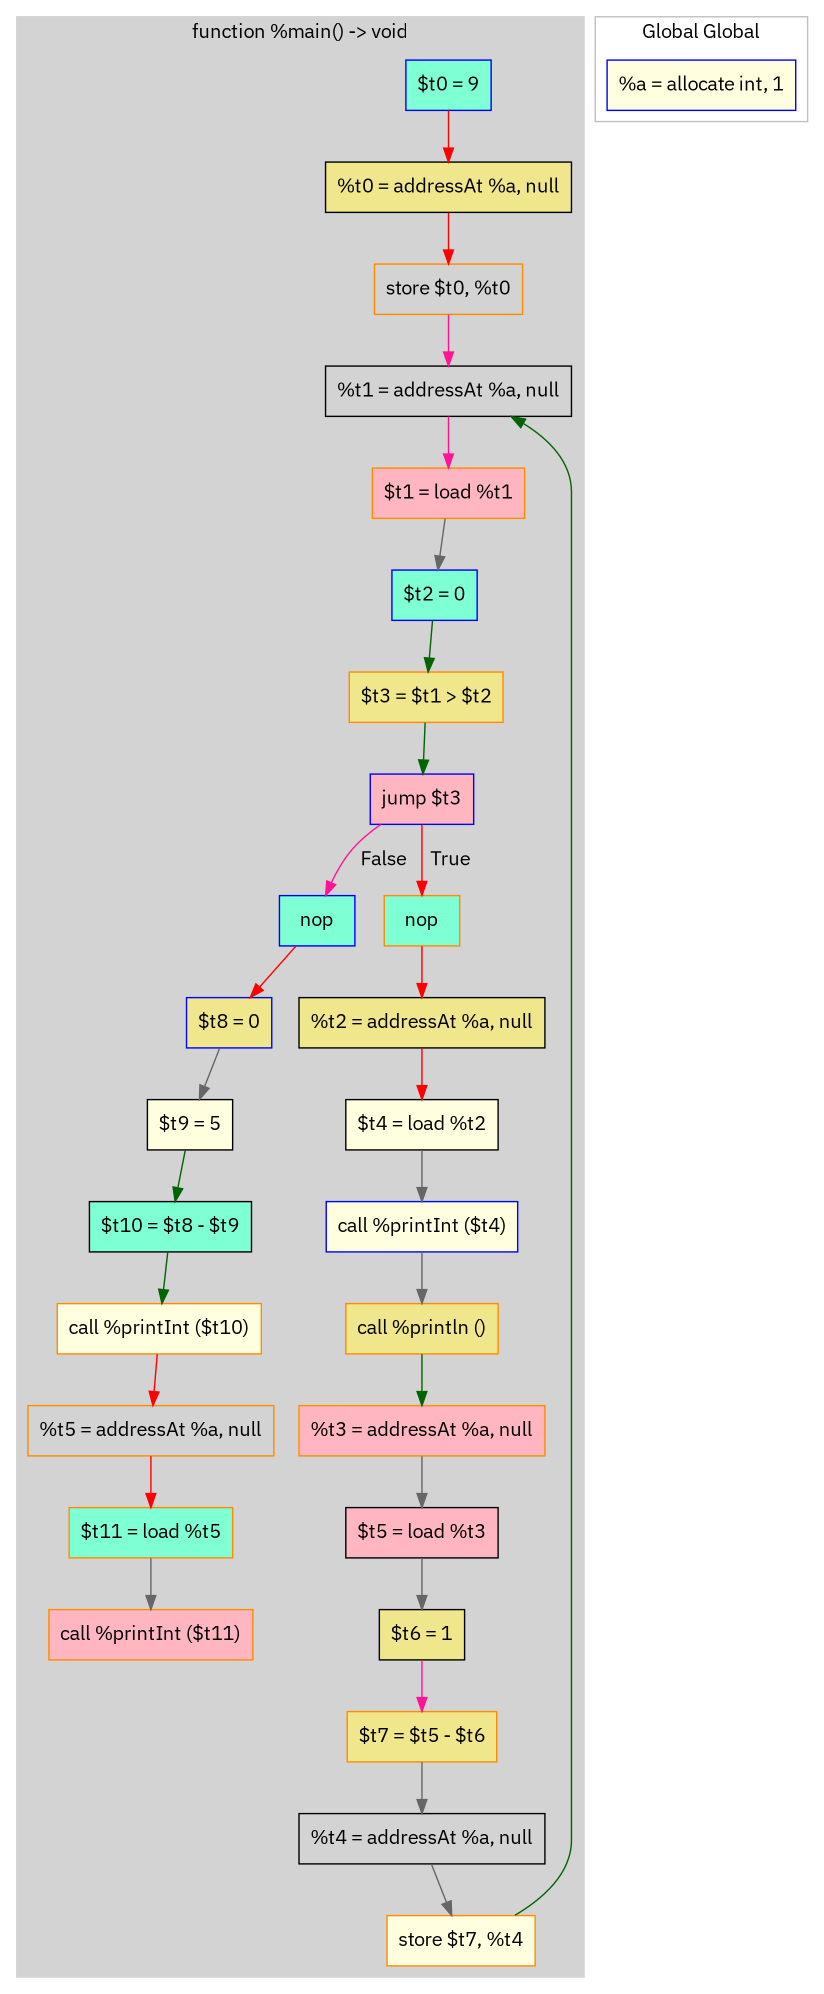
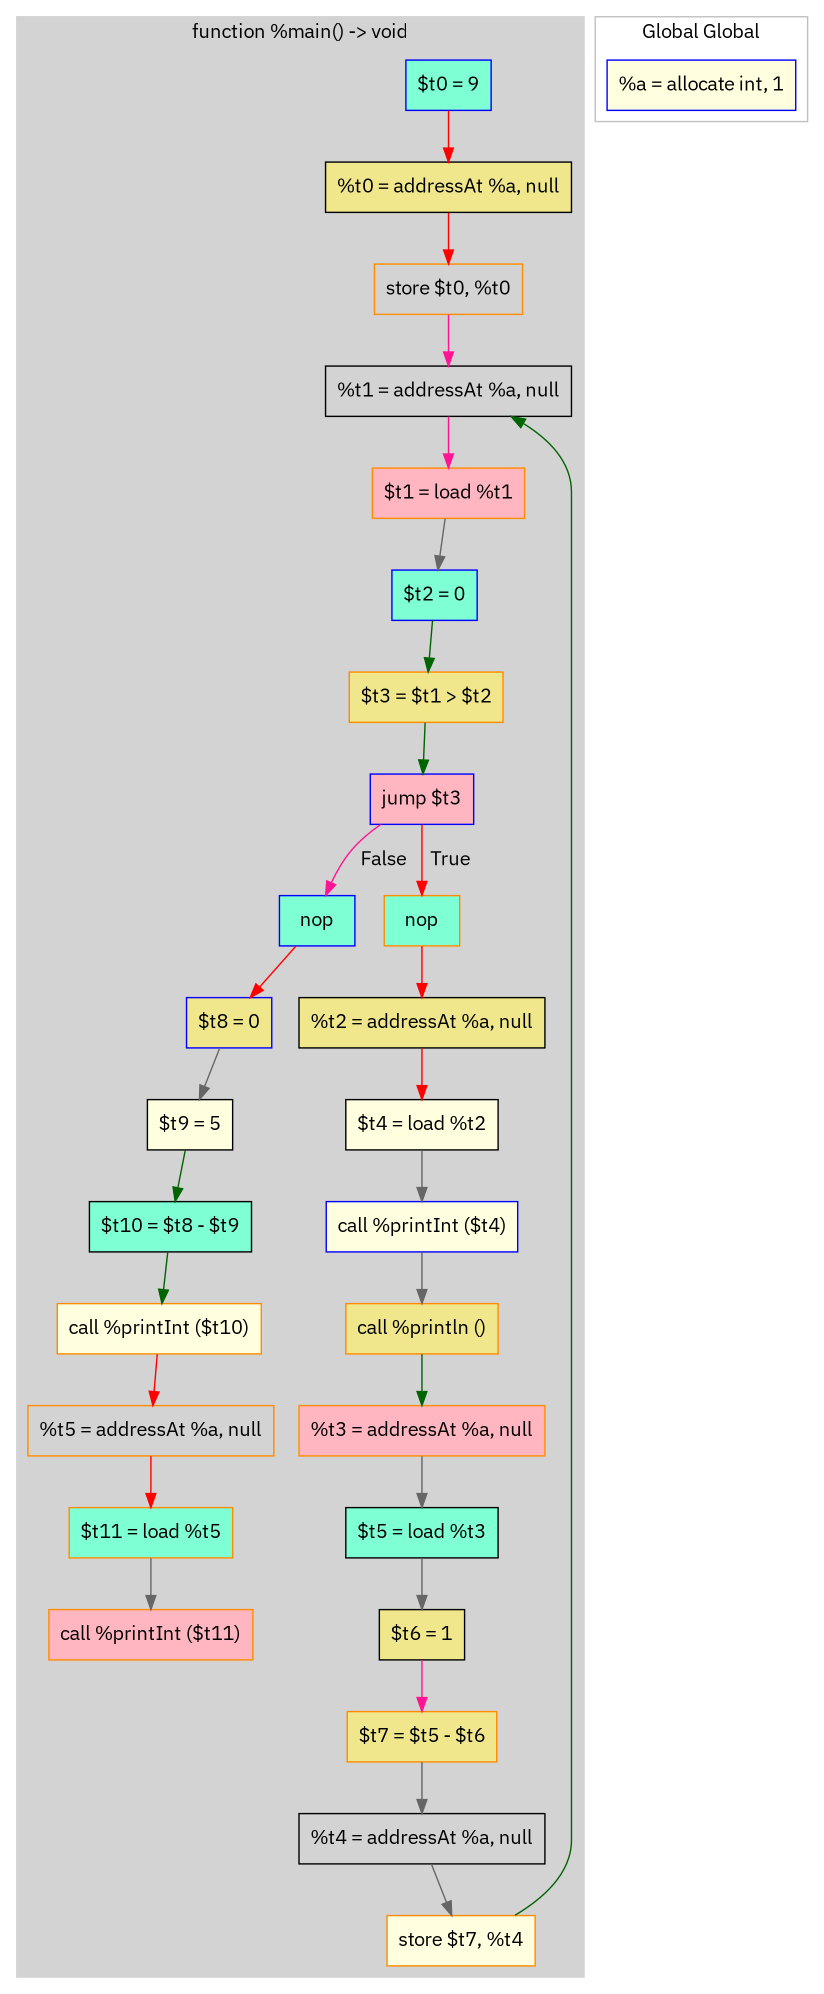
(422, 1533) -> (422, 1533)
